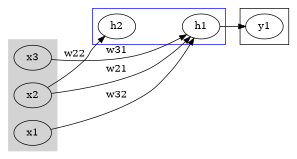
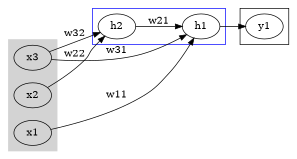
none -> (72, 43)
(123, 79) -> (156, 26)
(117, 95) -> (117, 95)
